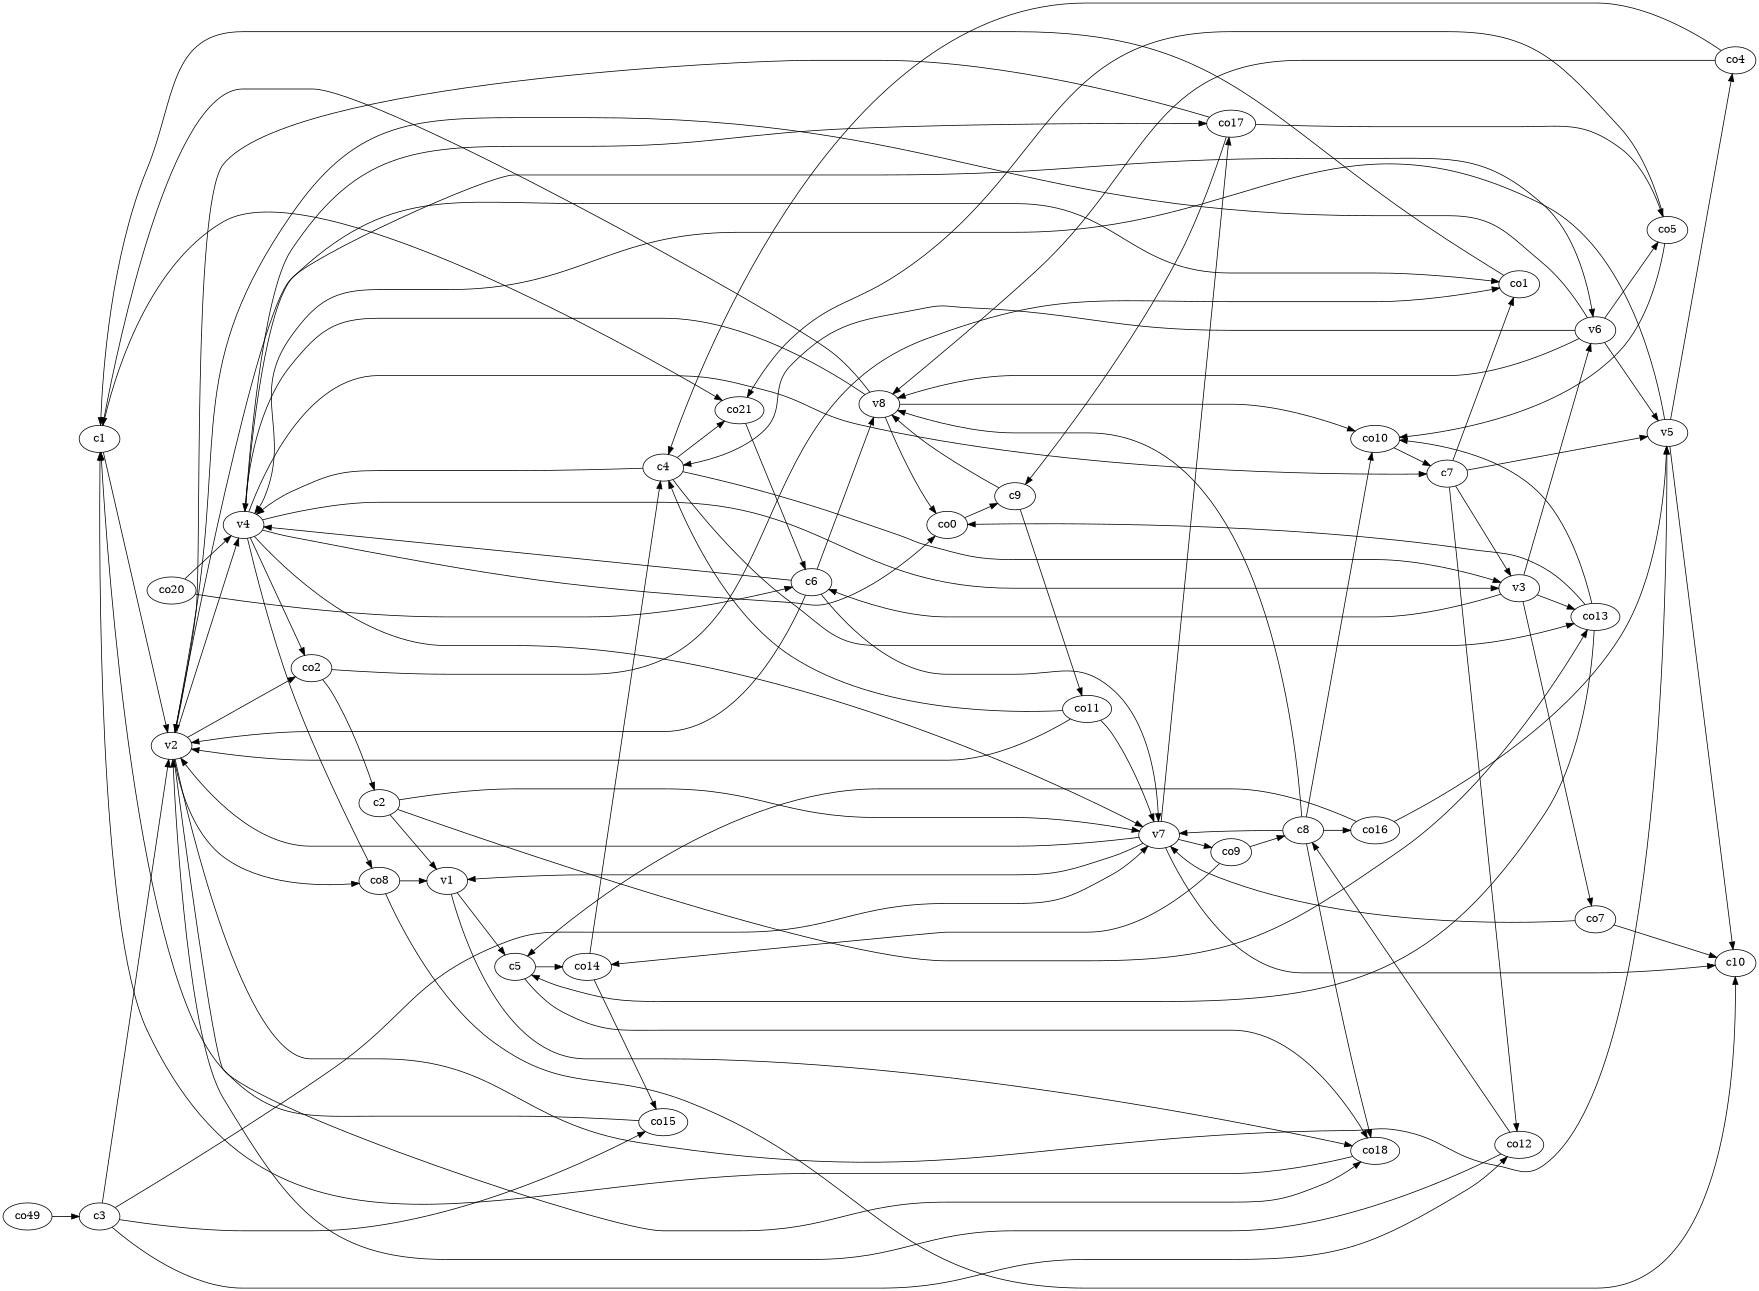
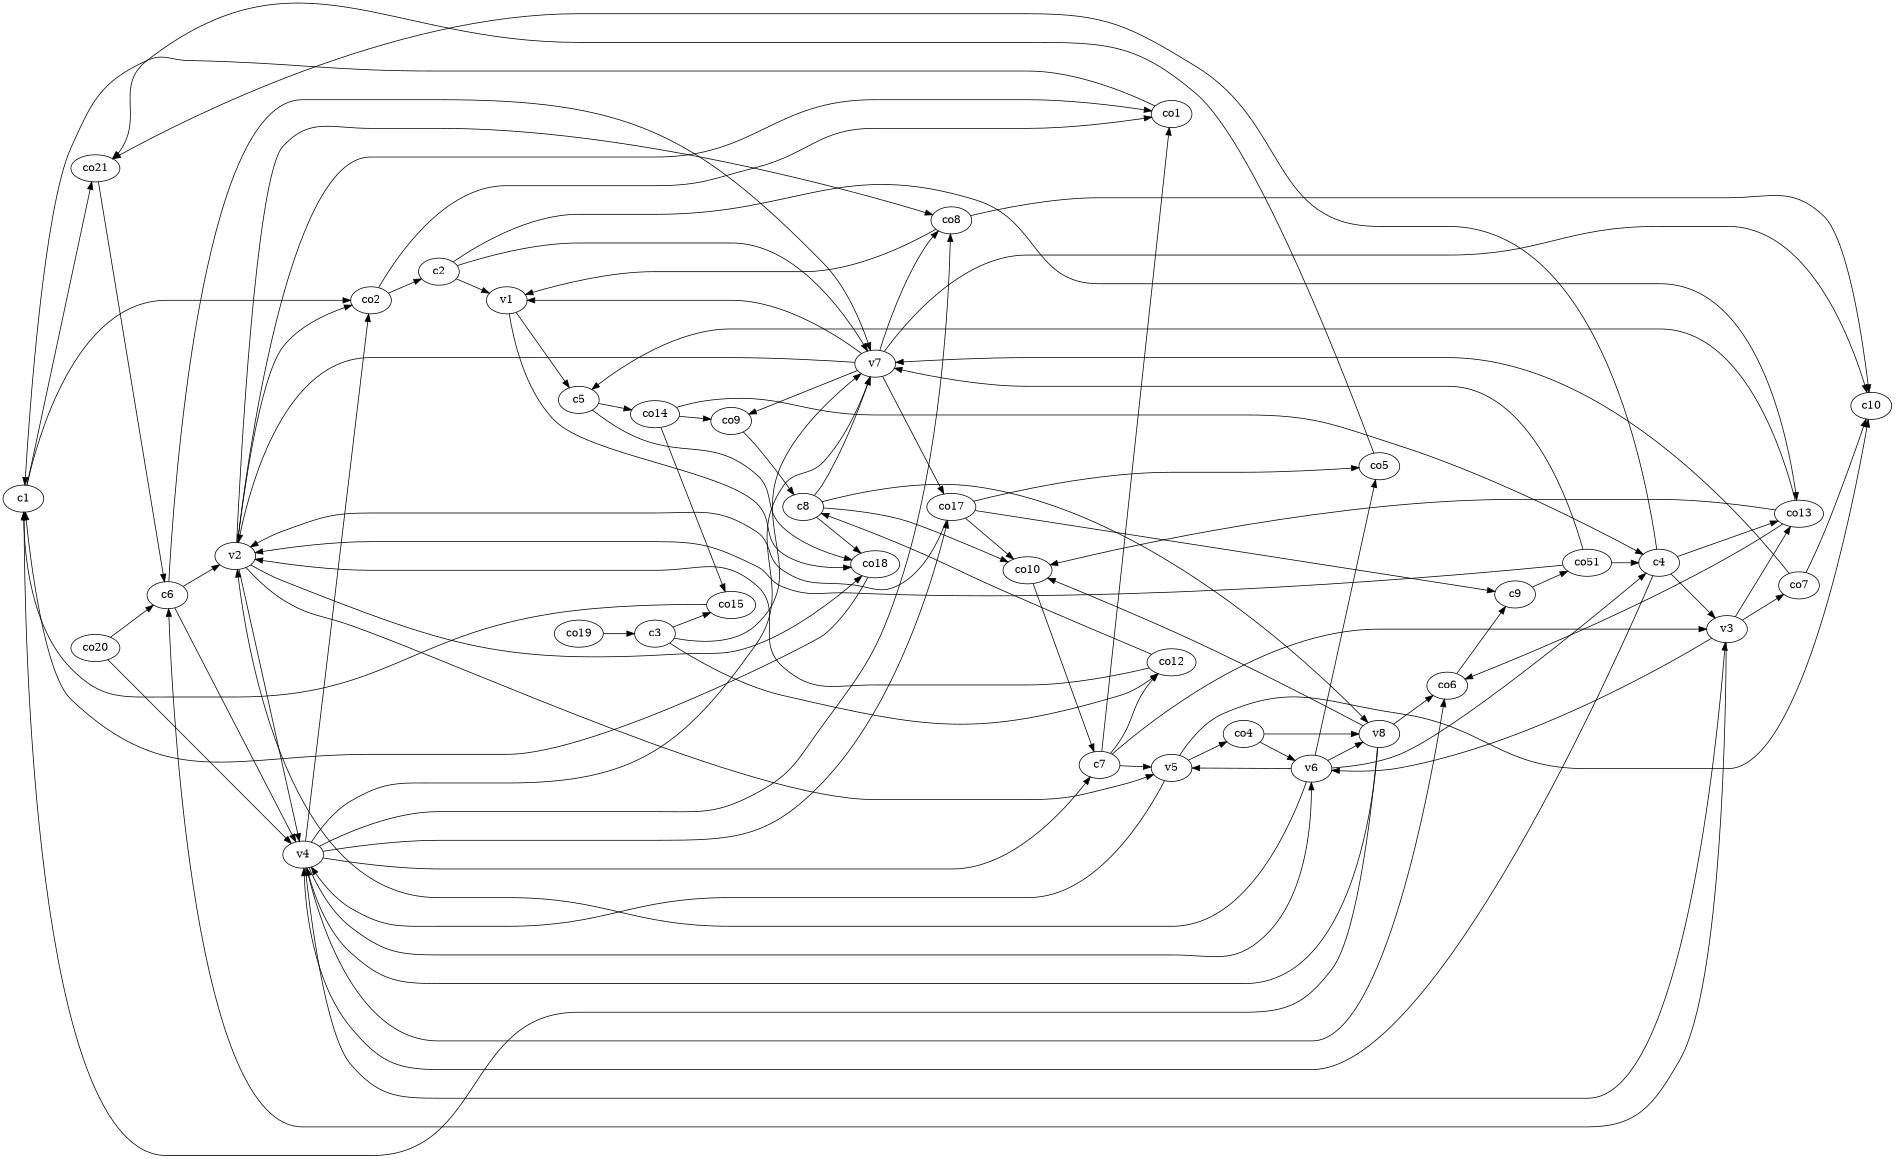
(1087, 3) -> (1274, 750)
none -> (902, 291)
(1567, 391) -> (987, 536)
(946, 457) -> none
(844, 497) -> none
(947, 525) -> (1447, 686)
(135, 589) -> (132, 308)
(1087, 709) -> (1587, 563)
(1375, 830) -> none
(929, 934) -> (691, 417)
(137, 974) -> none
(28, 1216) -> (579, 634)
